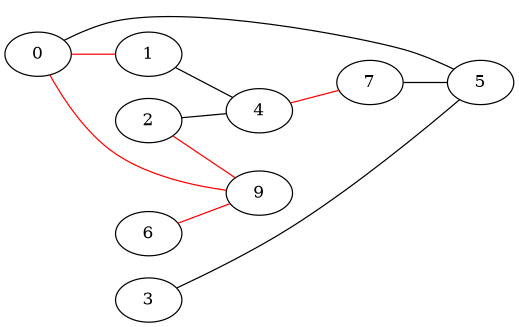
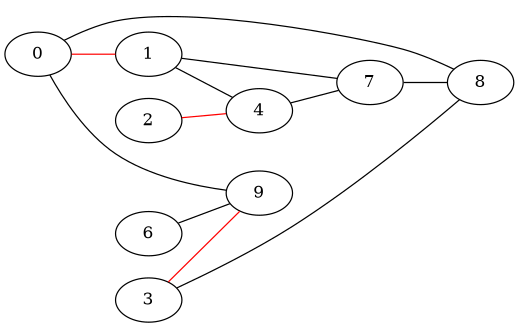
none -> (260, 68)
(481, 82) -> (481, 82)
(315, 97) -> (315, 97)
(204, 116) -> (204, 116)
(122, 157) -> (122, 157)
(204, 157) -> (204, 247)
(204, 213) -> (204, 213)
